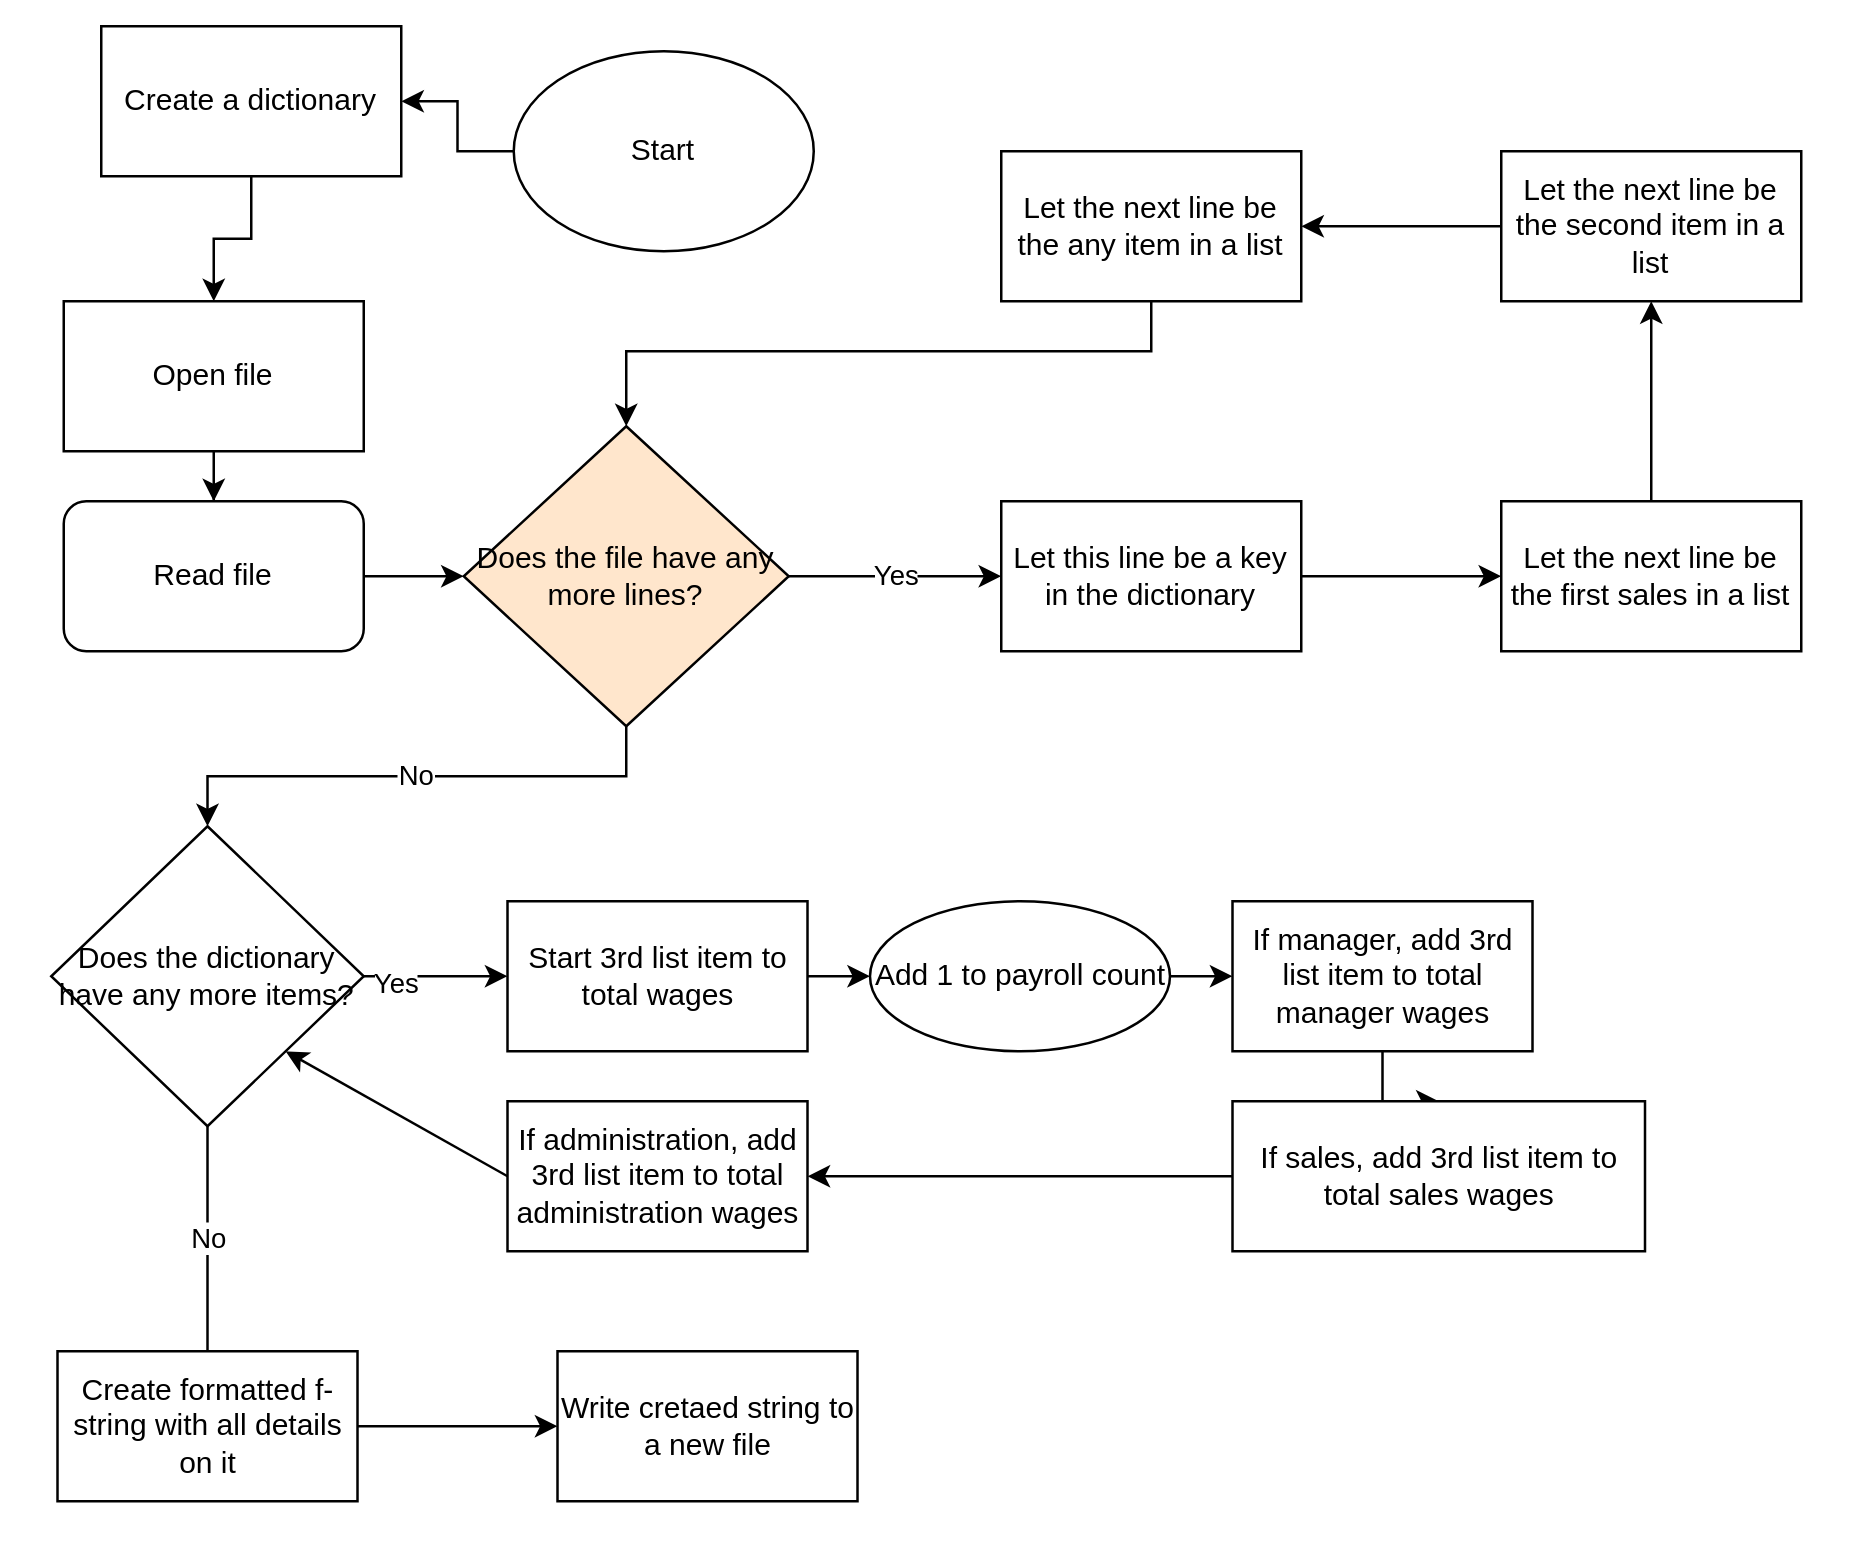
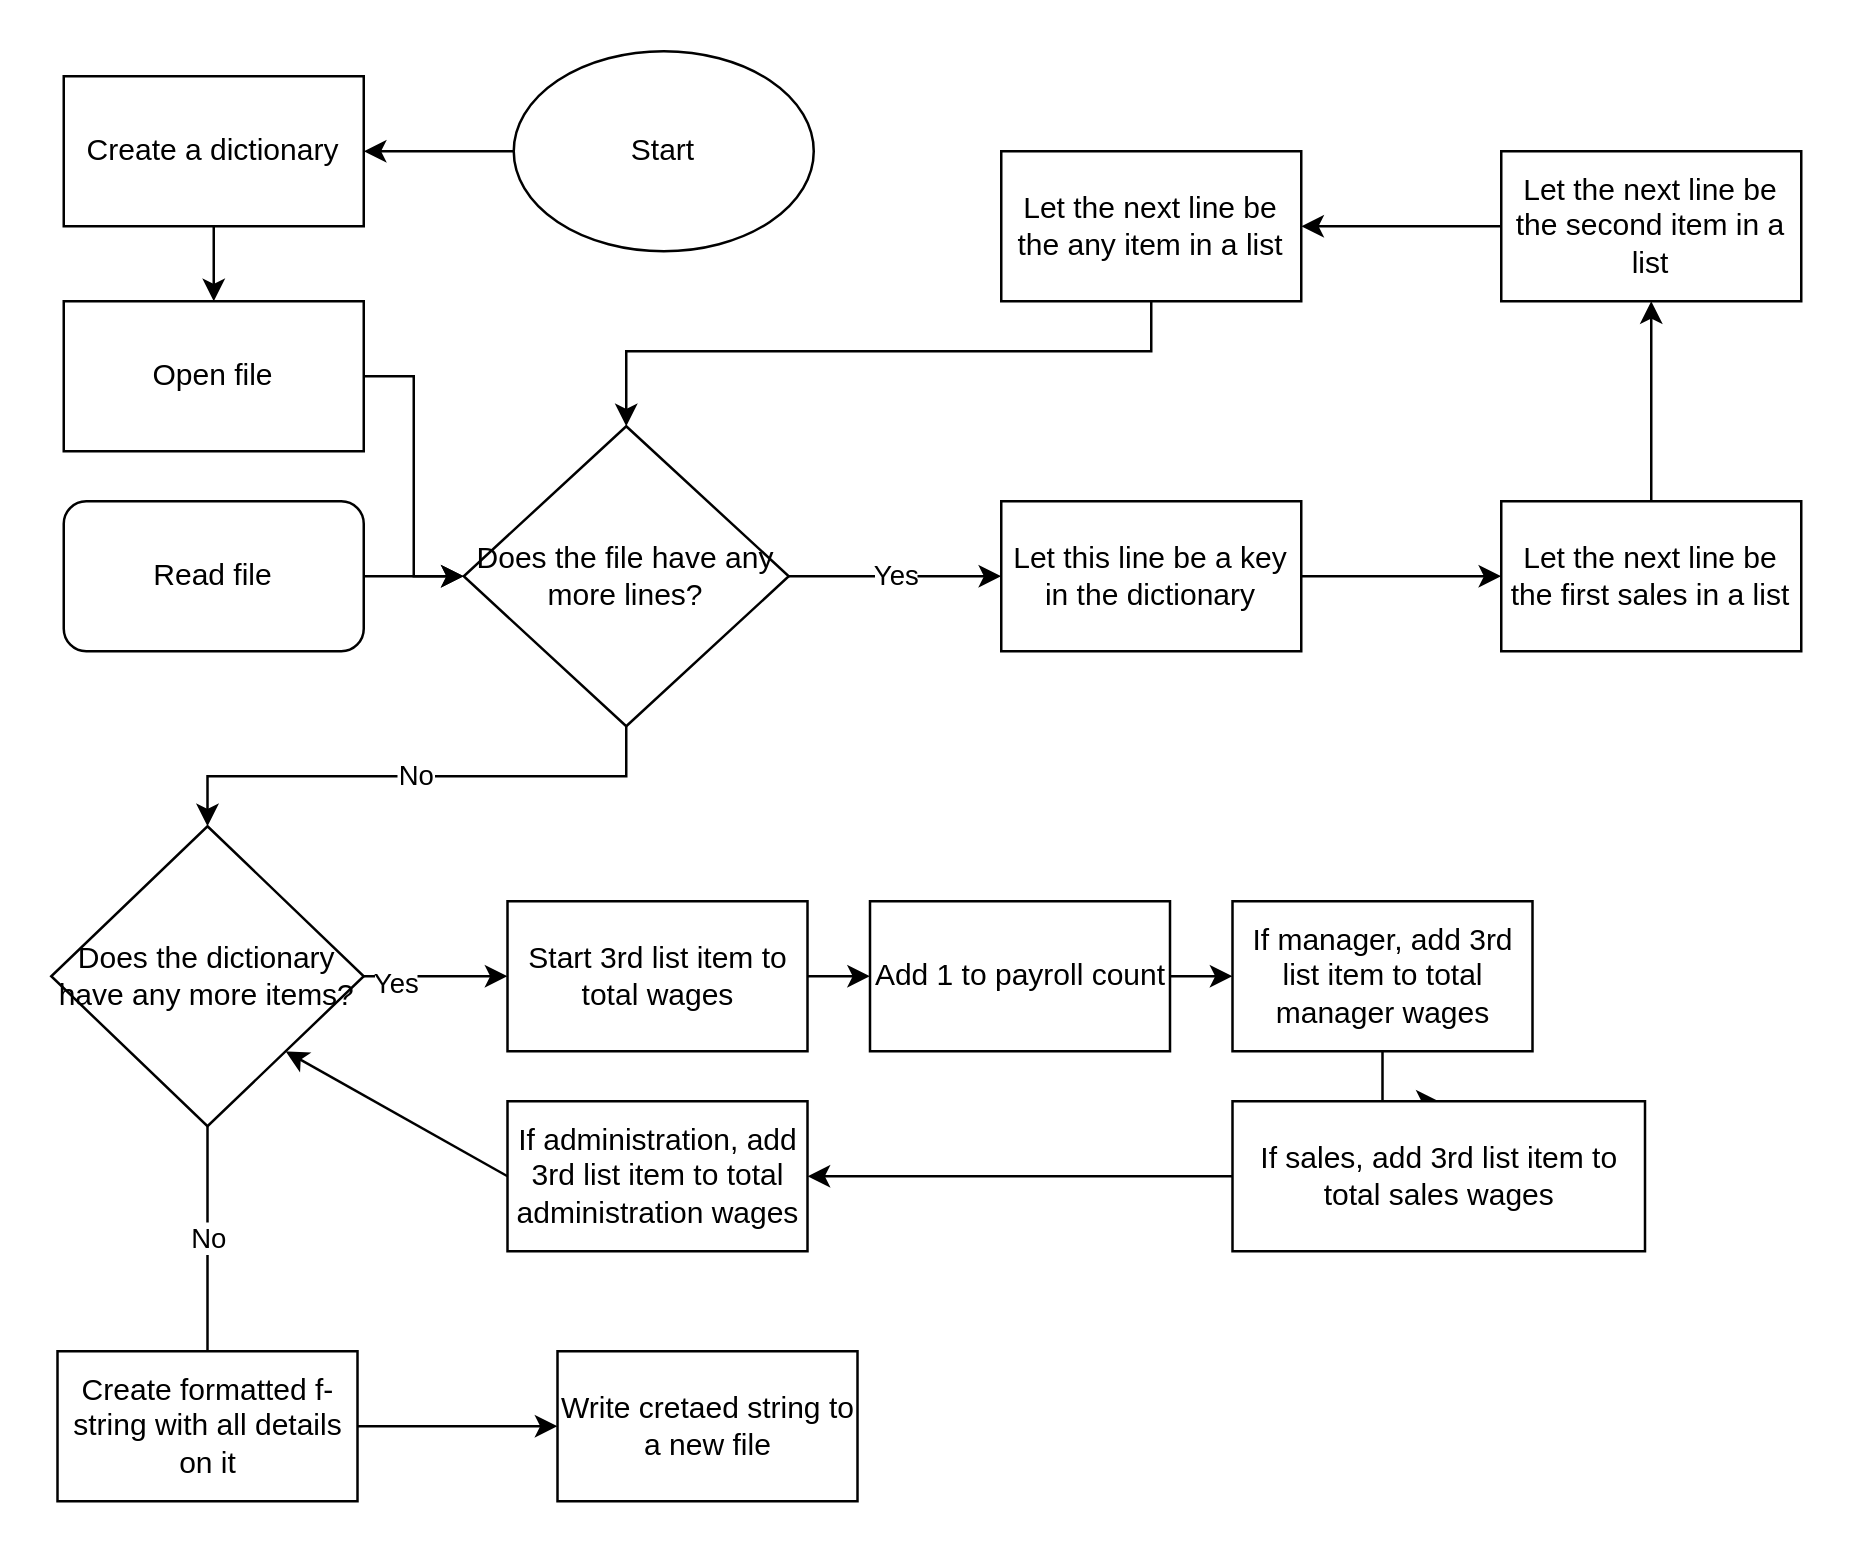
(251, 101) -> (214, 151)
(214, 484) -> (414, 449)
(626, 576) -> (626, 576)
(1020, 976) -> (1020, 976)
